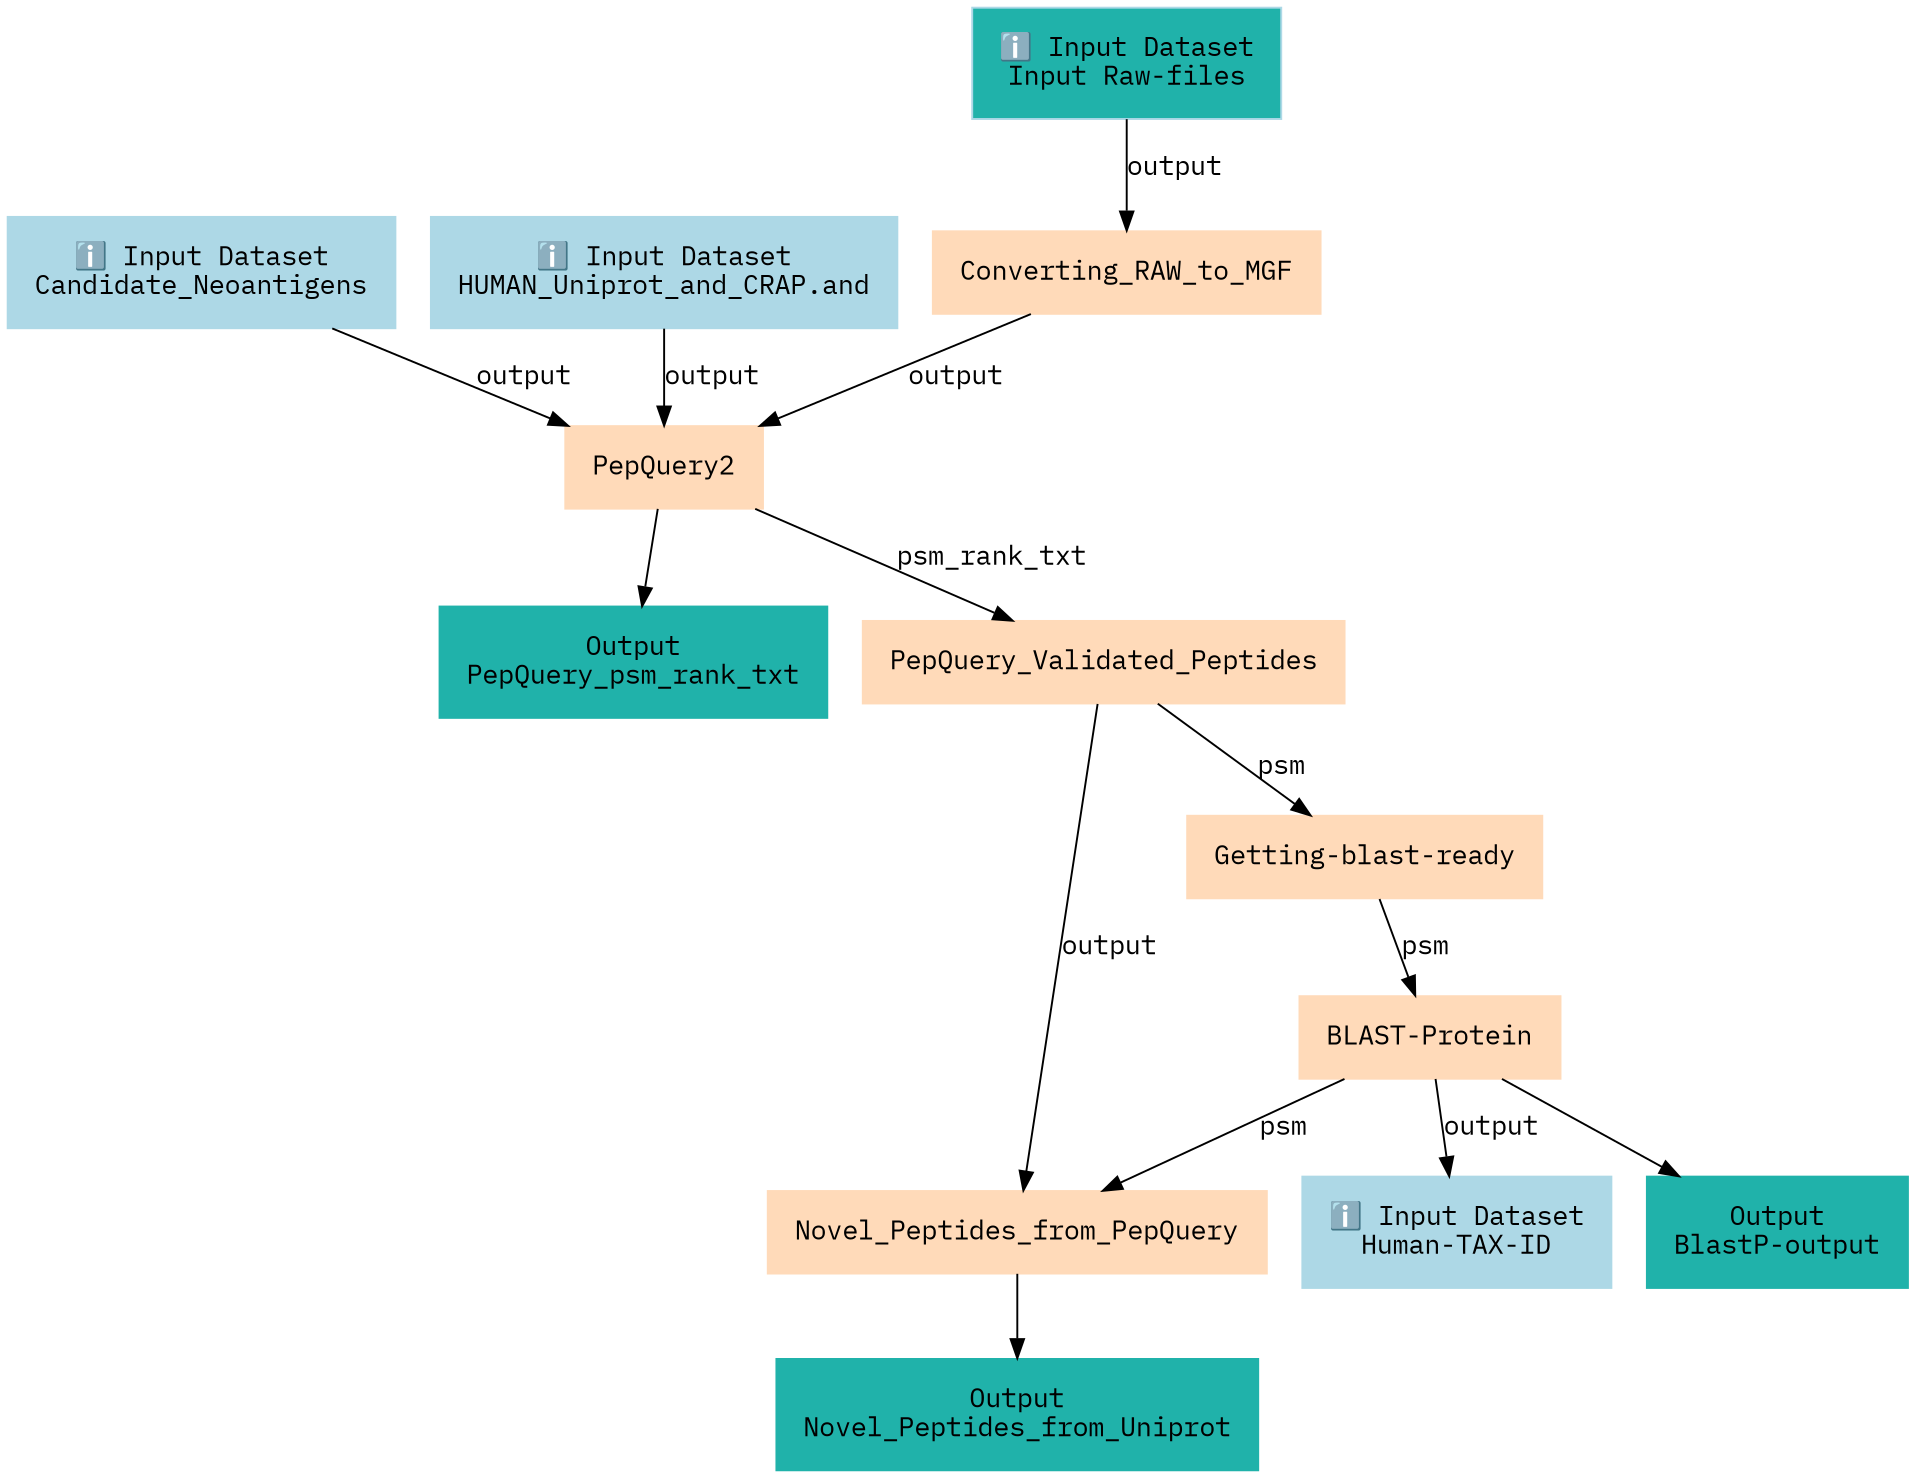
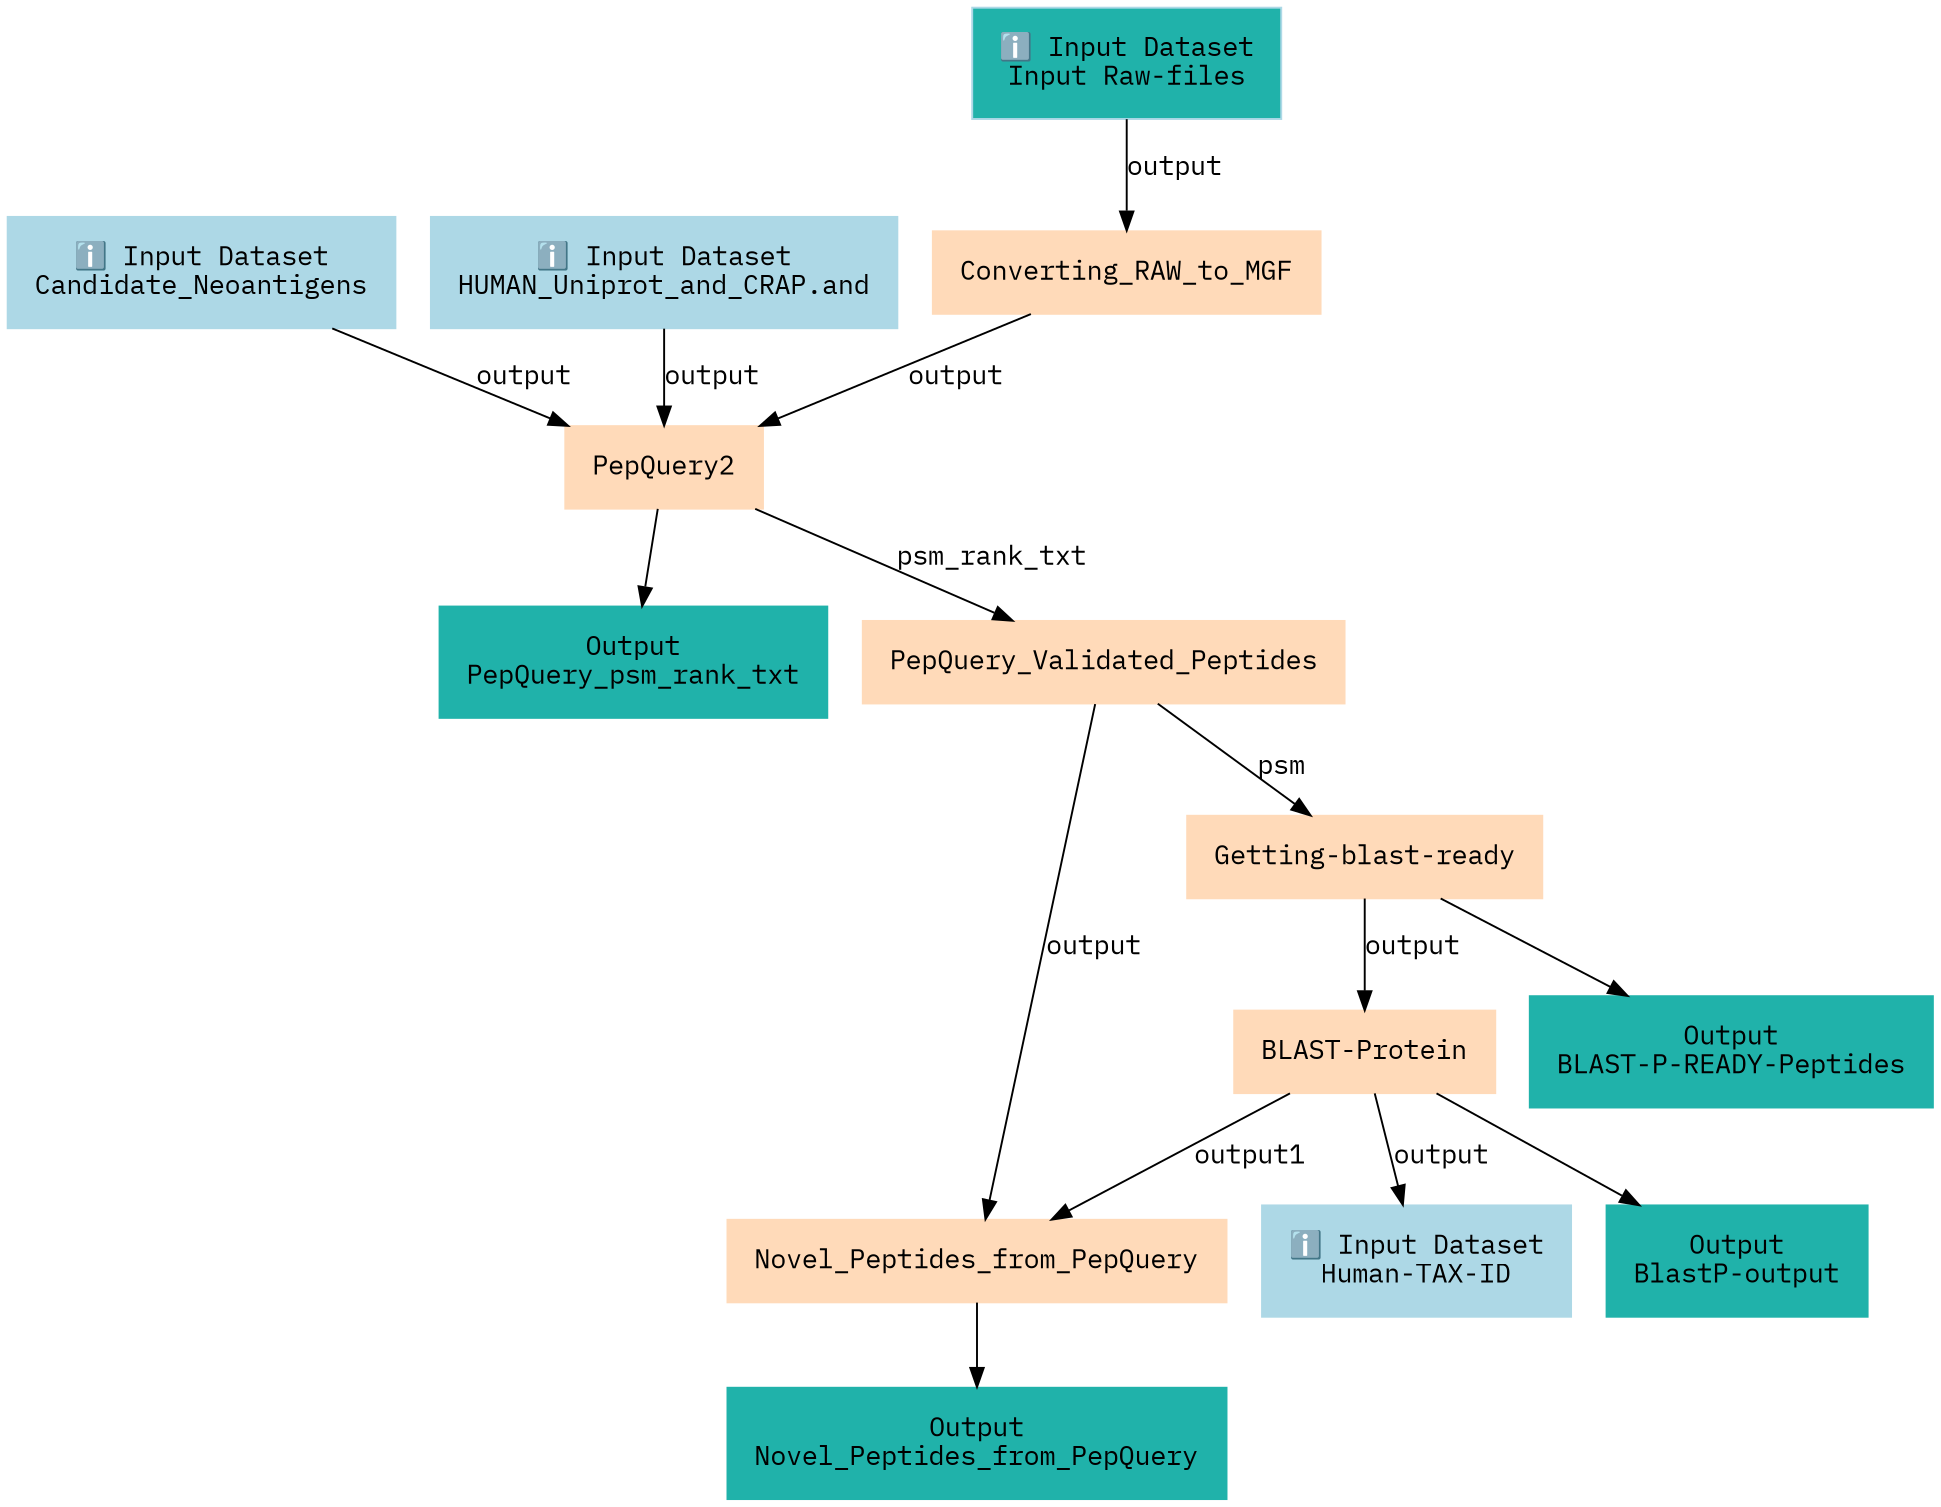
(1425, 947) -> (1413, 947)
none -> (1731, 1052)
(1283, 1128) -> (1250, 1156)
(1017, 1415) -> (977, 1443)
